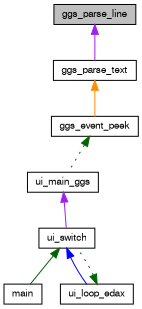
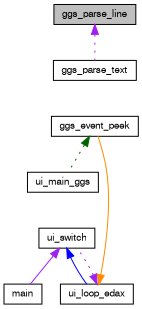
(95, 48) -> (95, 48)
(95, 104) -> (108, 205)
(65, 215) -> none
(86, 261) -> (86, 261)
(42, 270) -> (42, 270)
